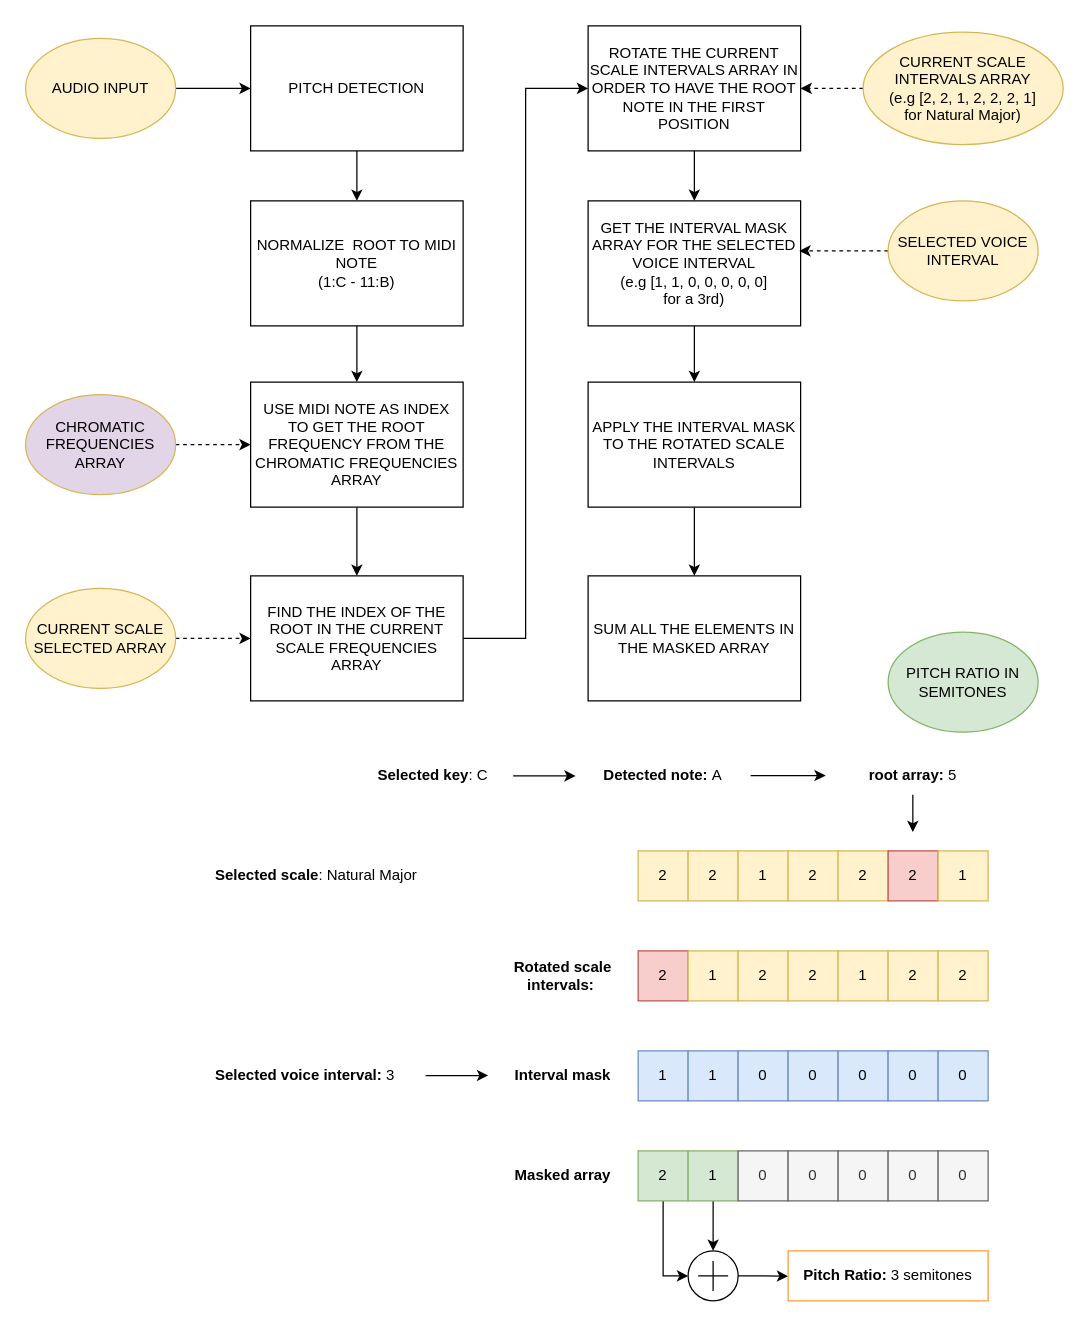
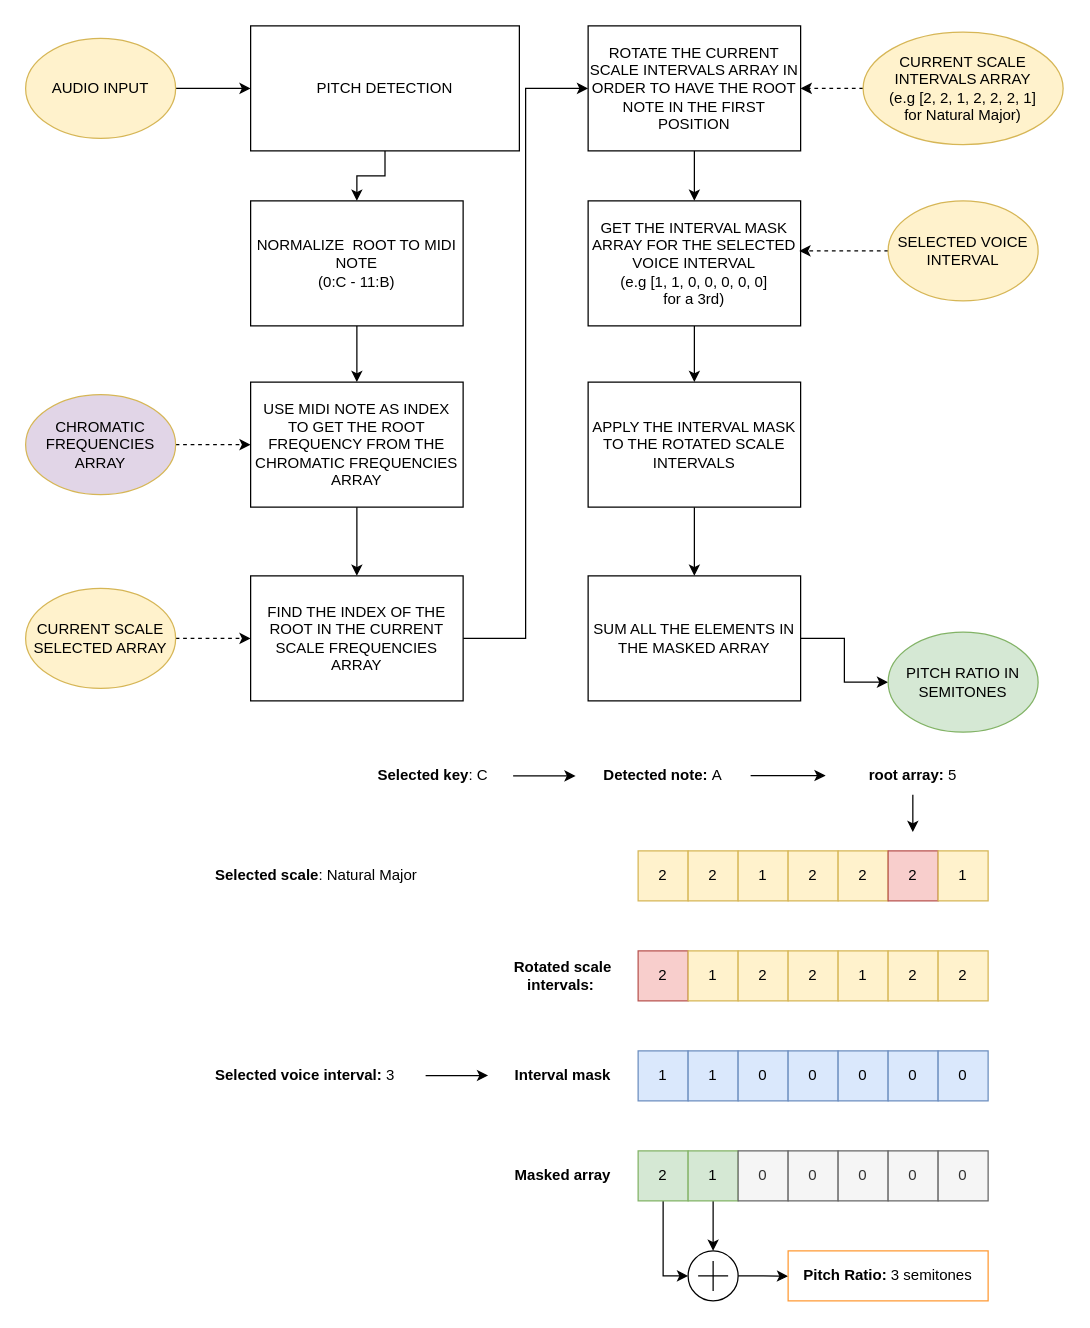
(357, 88) -> (385, 88)
(357, 263) -> (357, 263)
none -> (844, 655)
